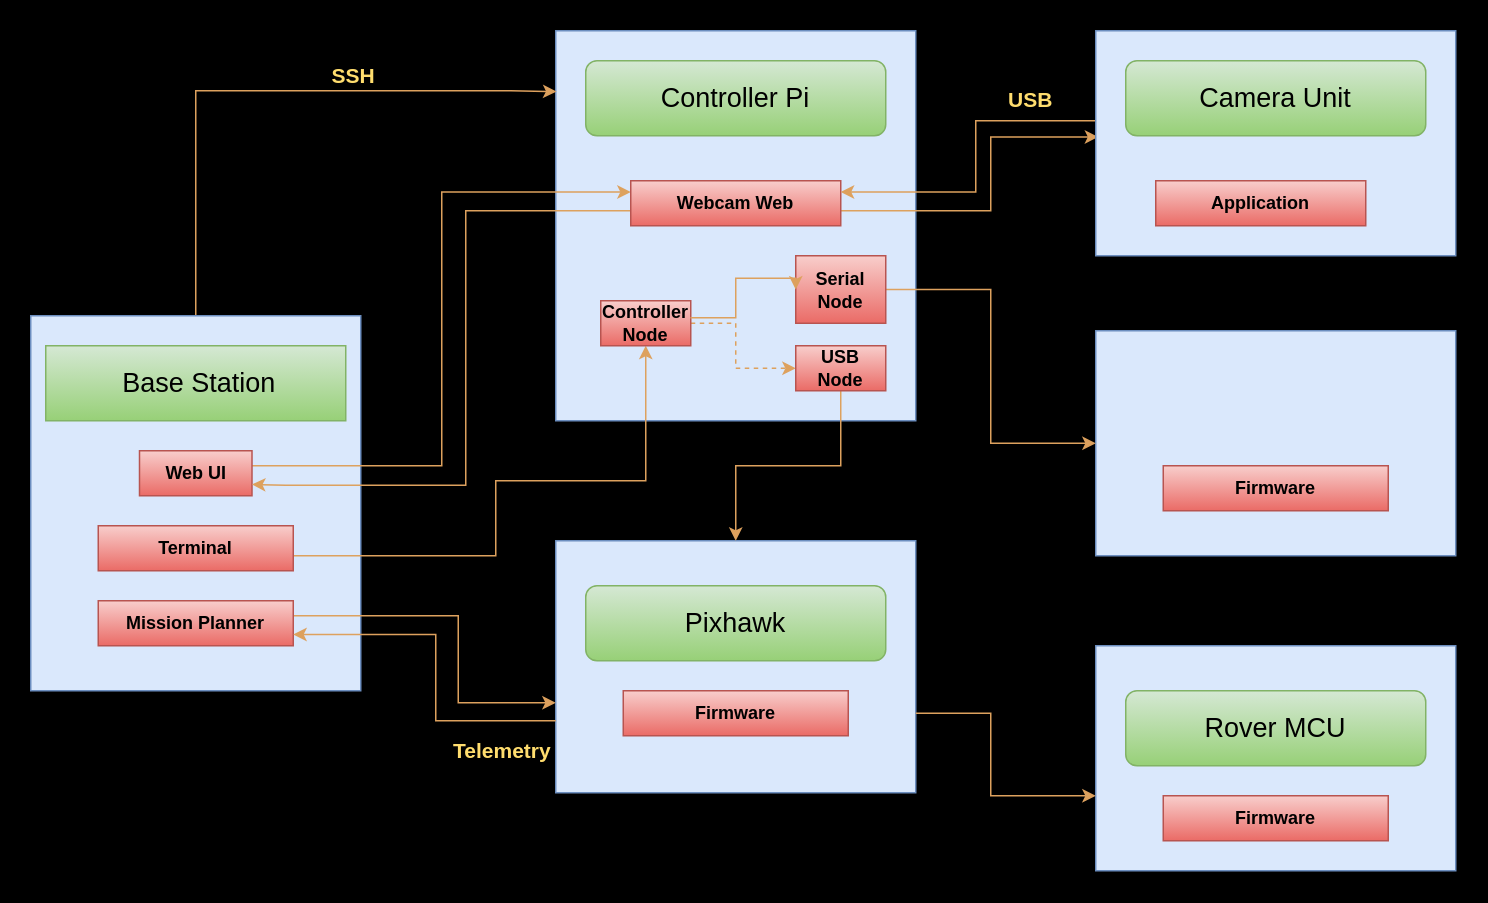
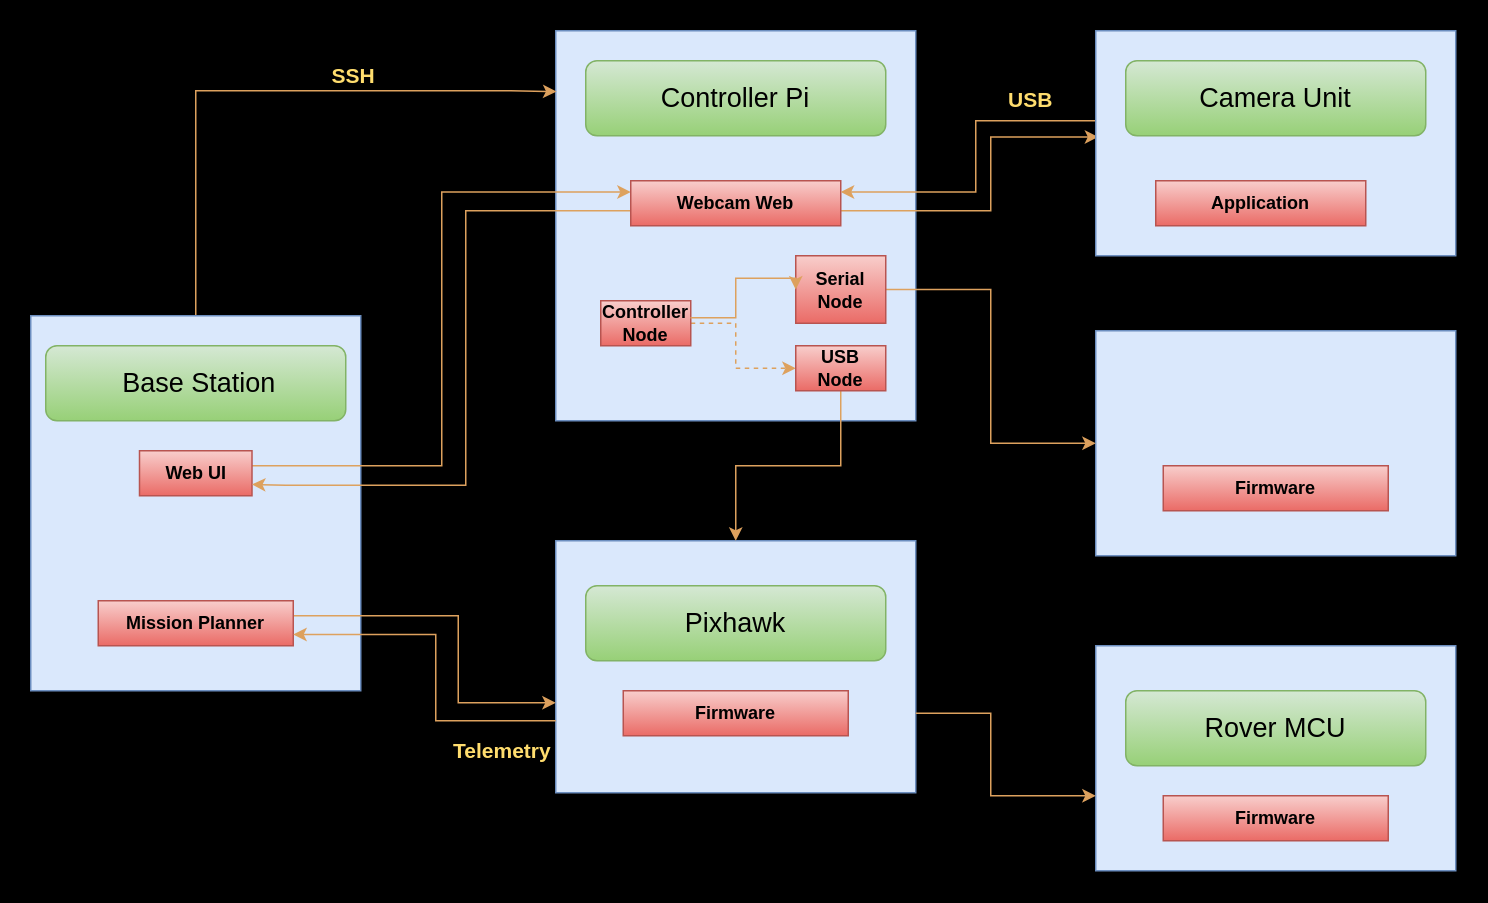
(196, 383) -> (196, 383)
(496, 482) -> none
(196, 548) -> none
